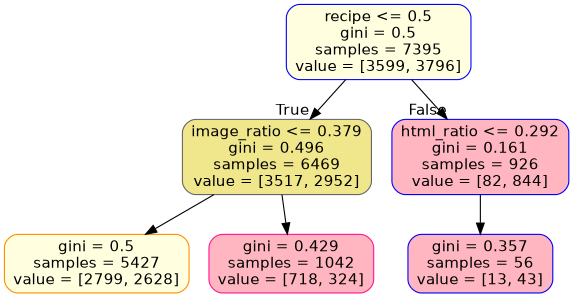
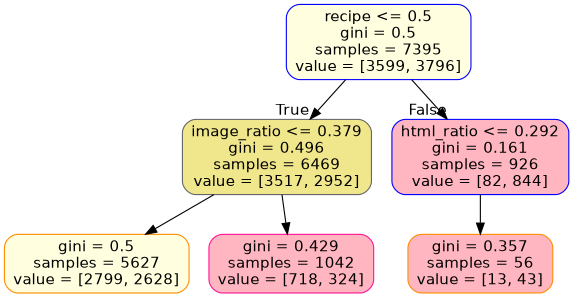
(97, 264) -> (97, 264)
(480, 264) -> (480, 264)
